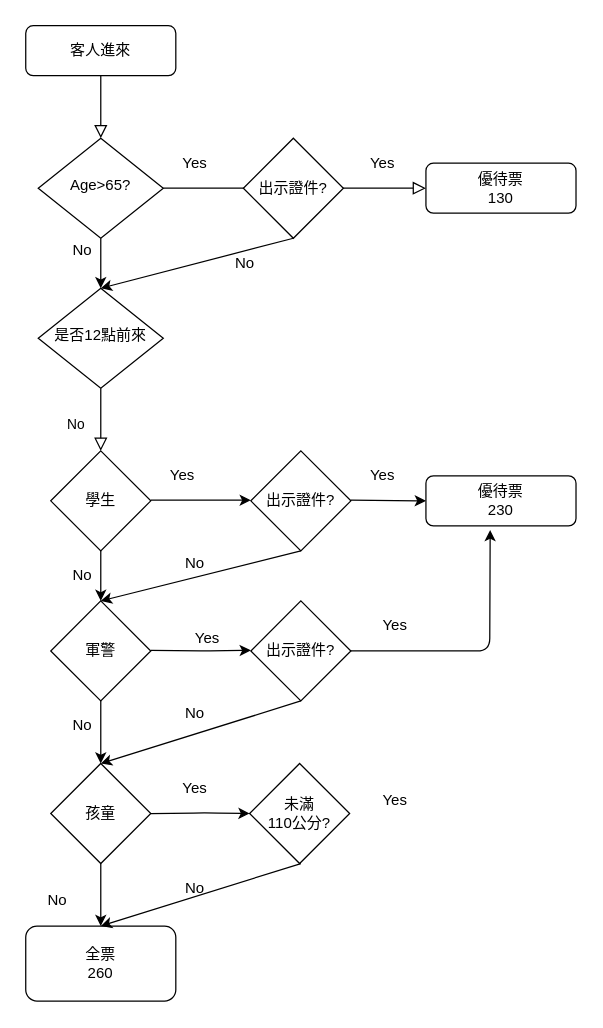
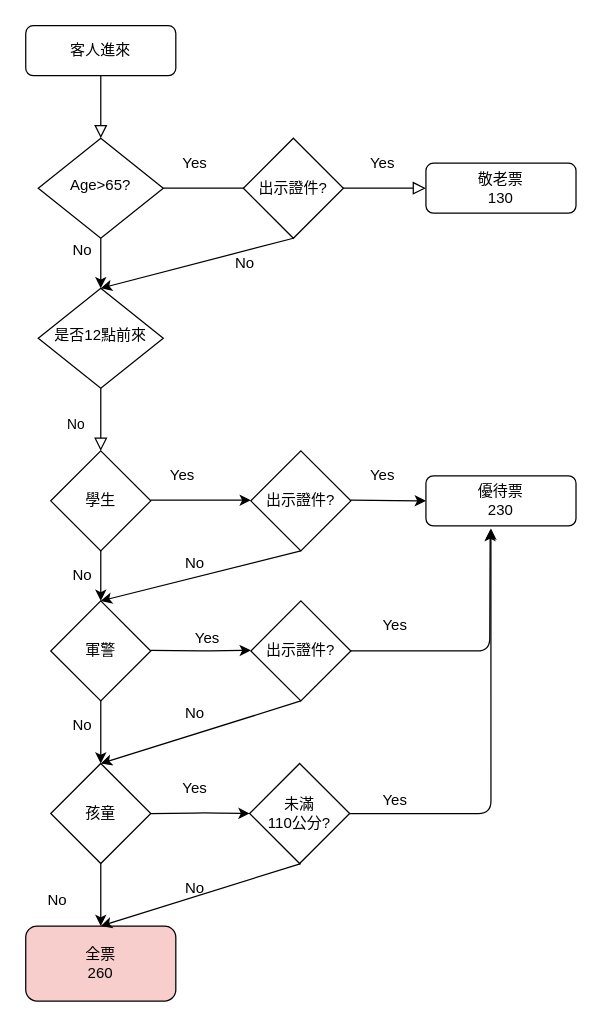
(501, 188) -> (501, 188)
none -> (491, 740)
(101, 963) -> (101, 963)
